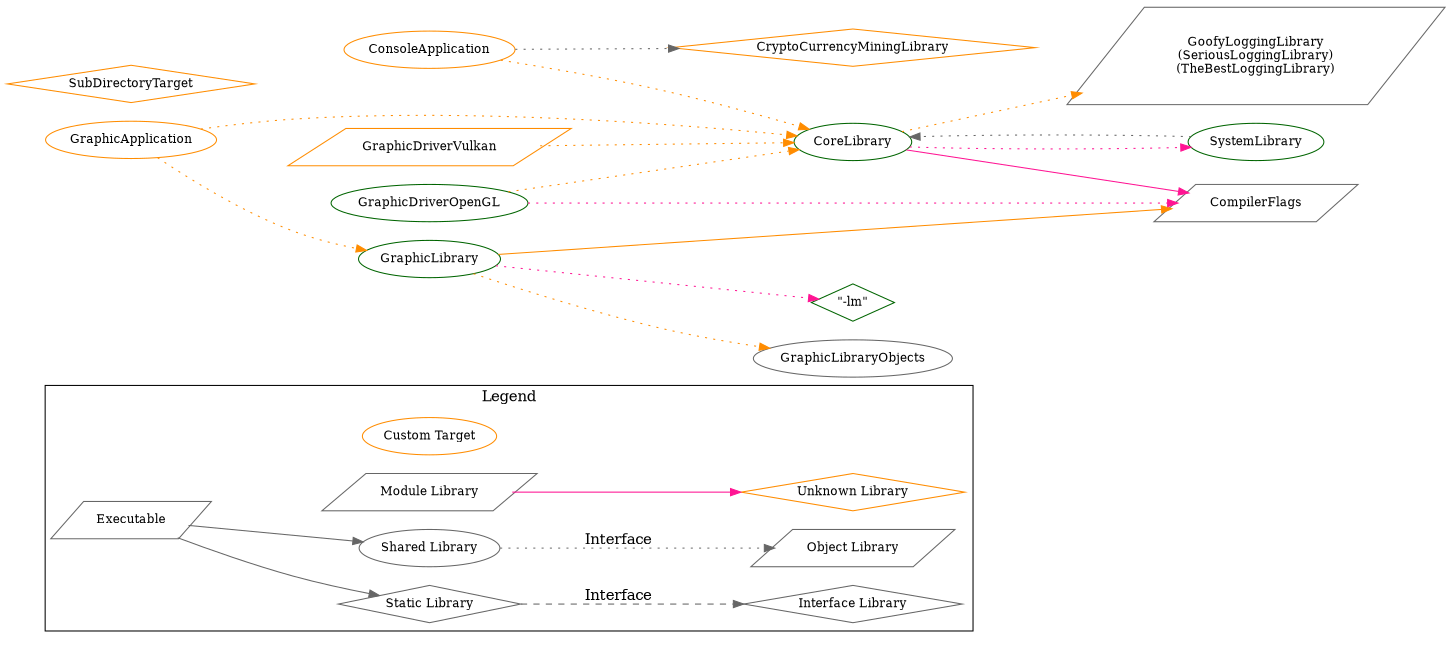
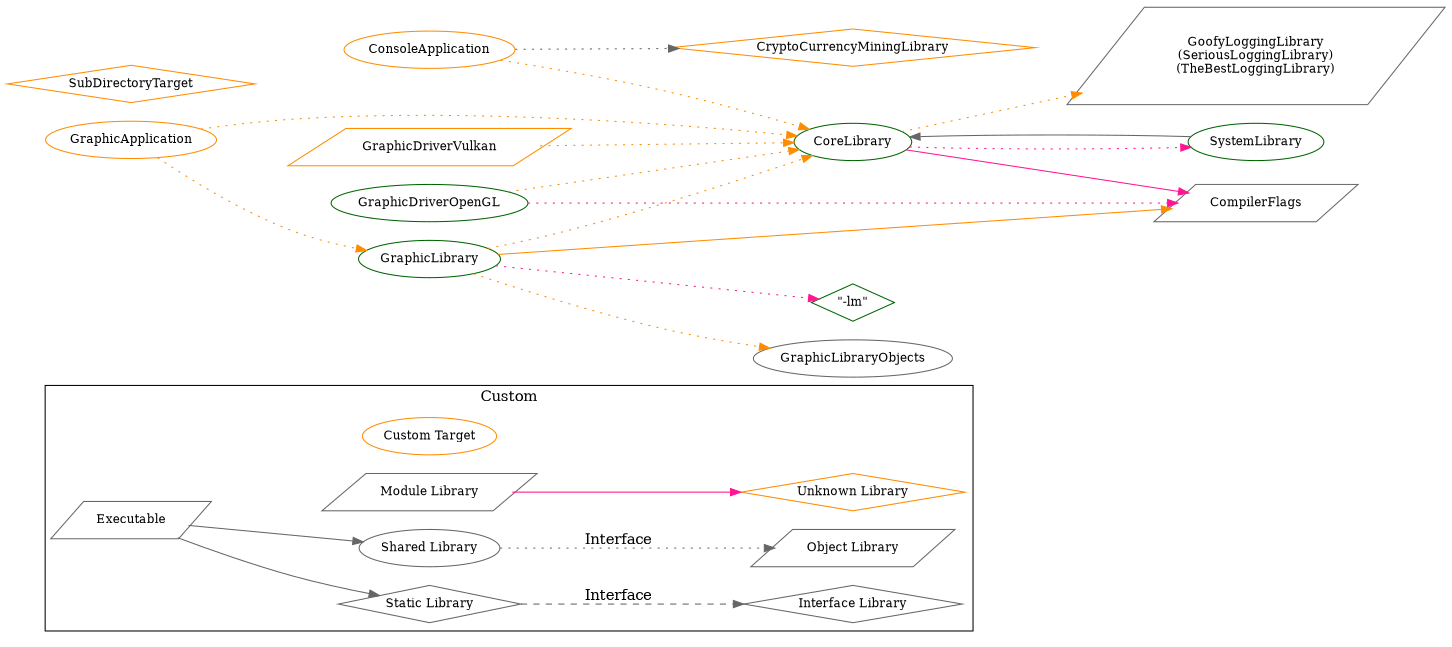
(1056, 135) -> (1056, 135)
none -> (639, 211)
(509, 397) -> (509, 397)
